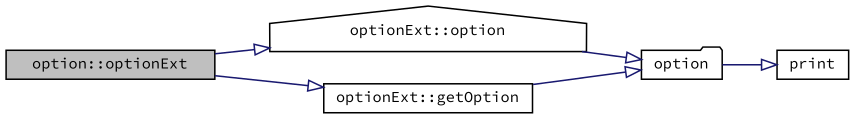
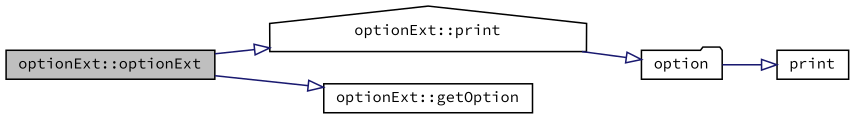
(428, 31) -> (428, 31)
(110, 65) -> (110, 65)
(579, 78) -> none
